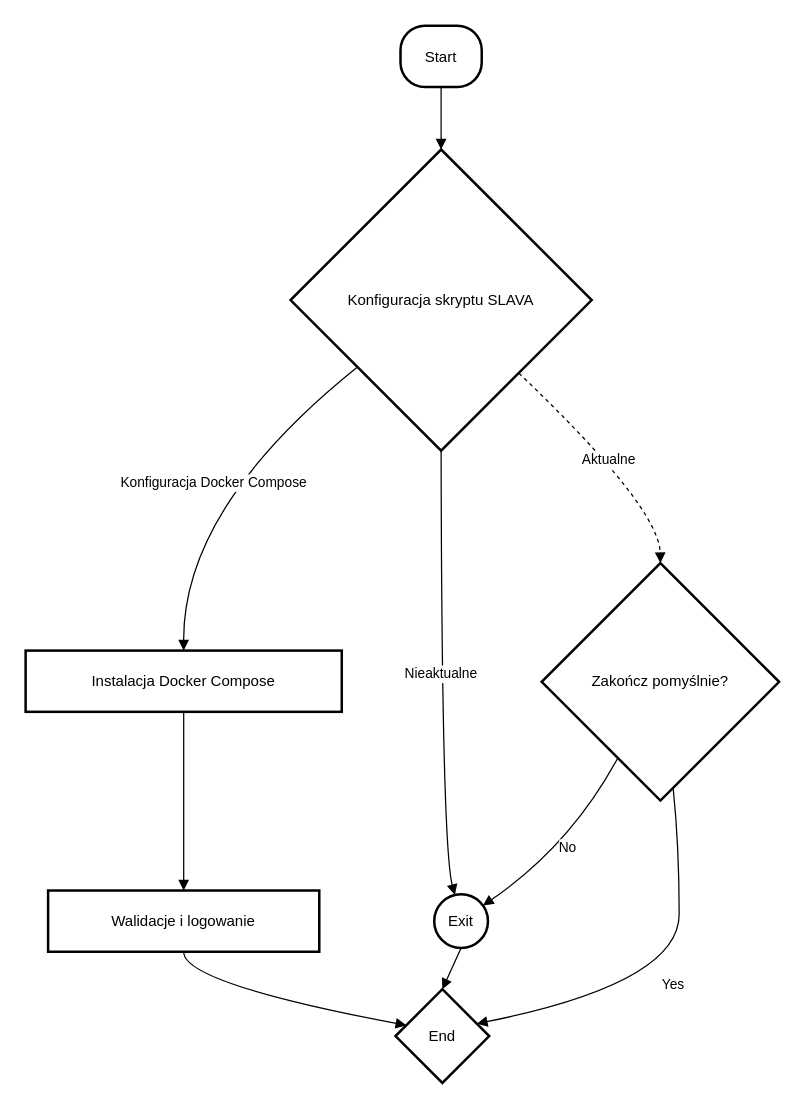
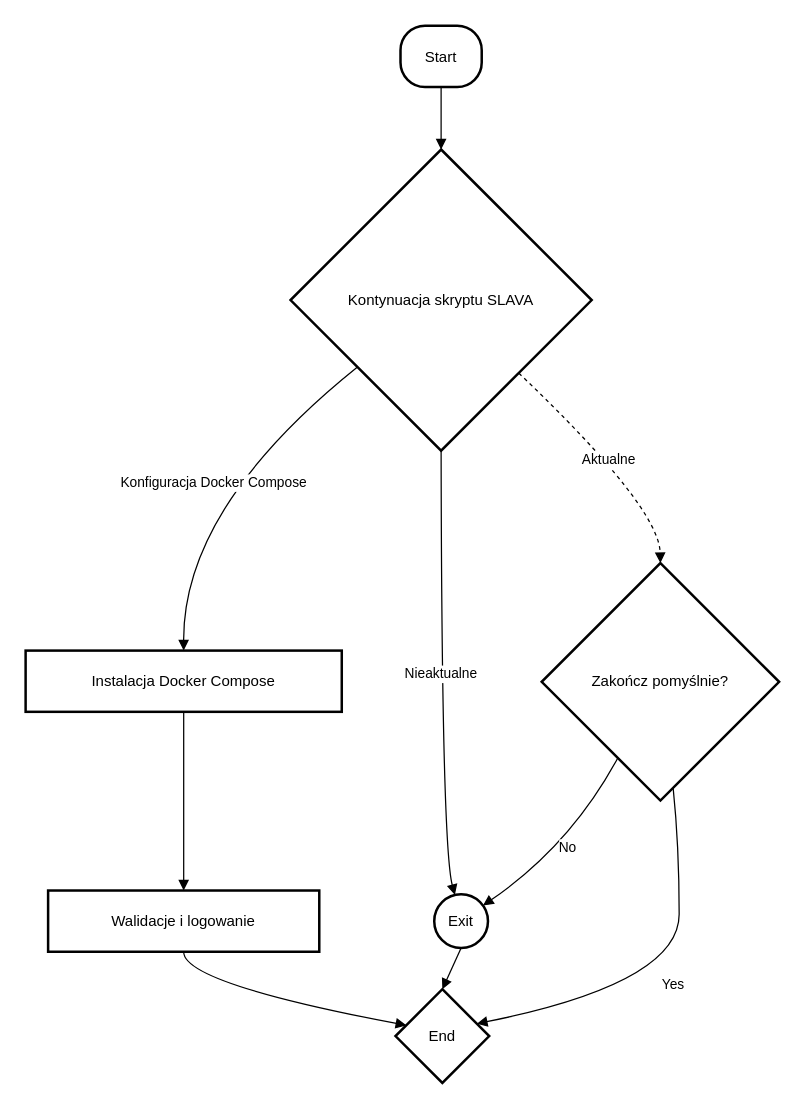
(441, 301) -> (441, 301)
